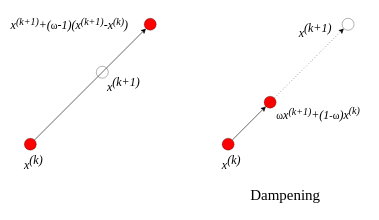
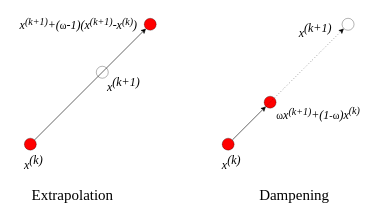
(69, 24) -> (78, 24)
none -> (72, 195)
(285, 195) -> (294, 195)
